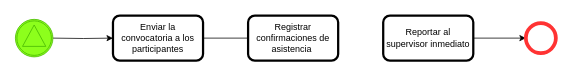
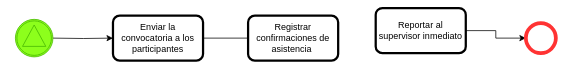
(428, 38) -> (420, 30)
